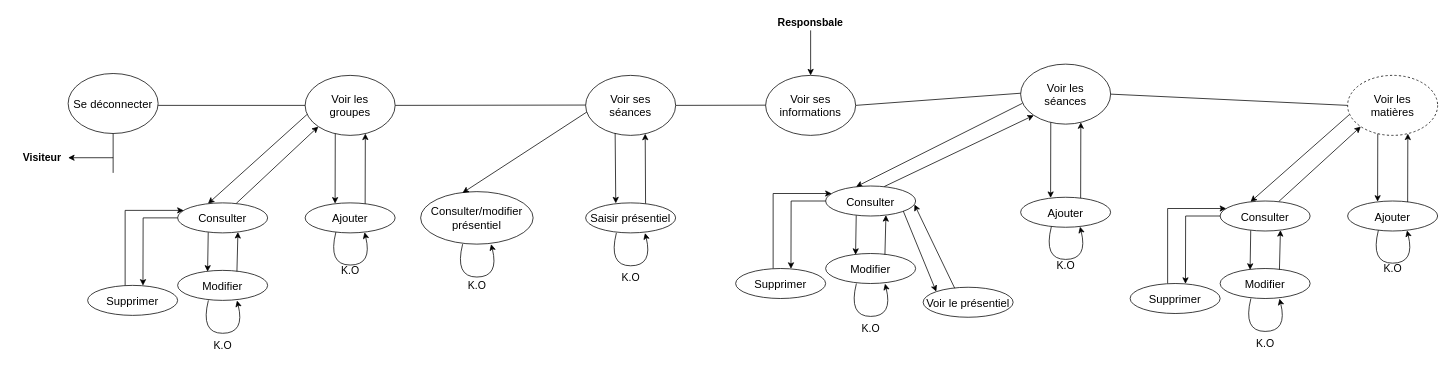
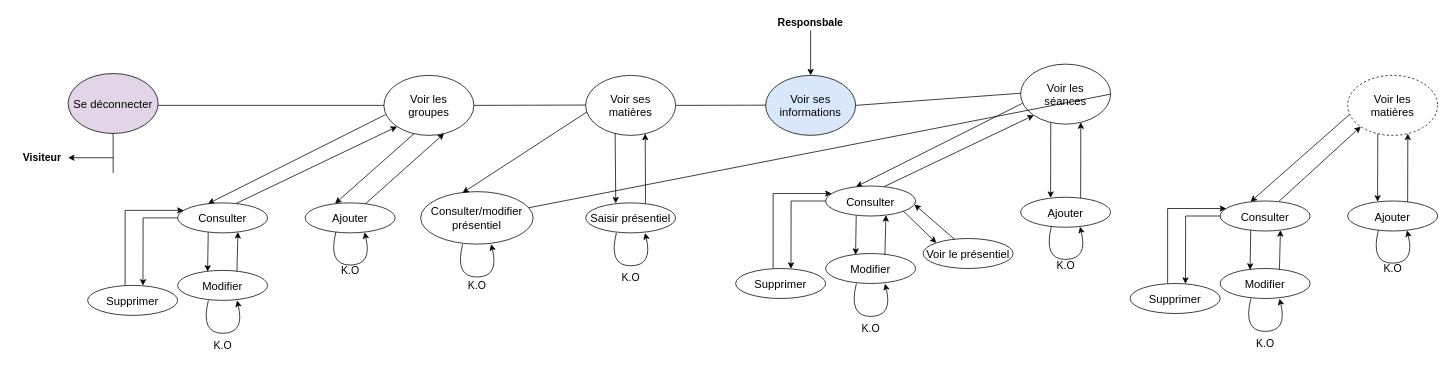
(1228, 100) -> (760, 162)
(113, 104) -> (113, 104)
(350, 105) -> (429, 105)
(630, 105) -> (630, 105)
(810, 105) -> (810, 105)
(968, 302) -> (968, 254)
